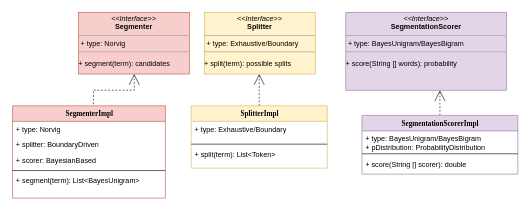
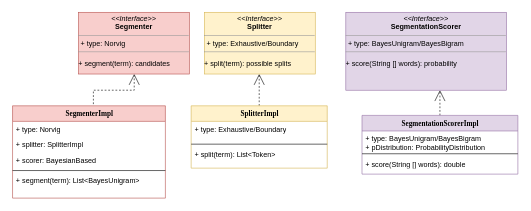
(63, 146) -> (57, 146)
(426, 165) -> (424, 165)
